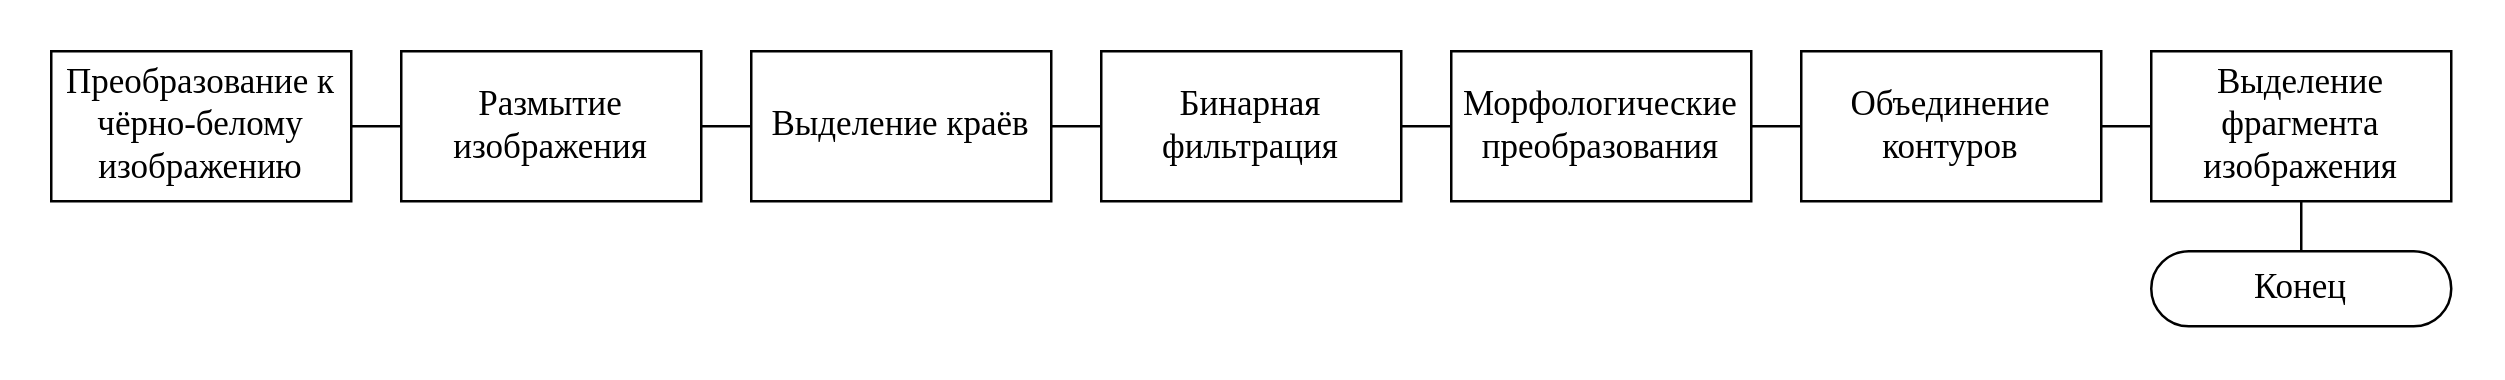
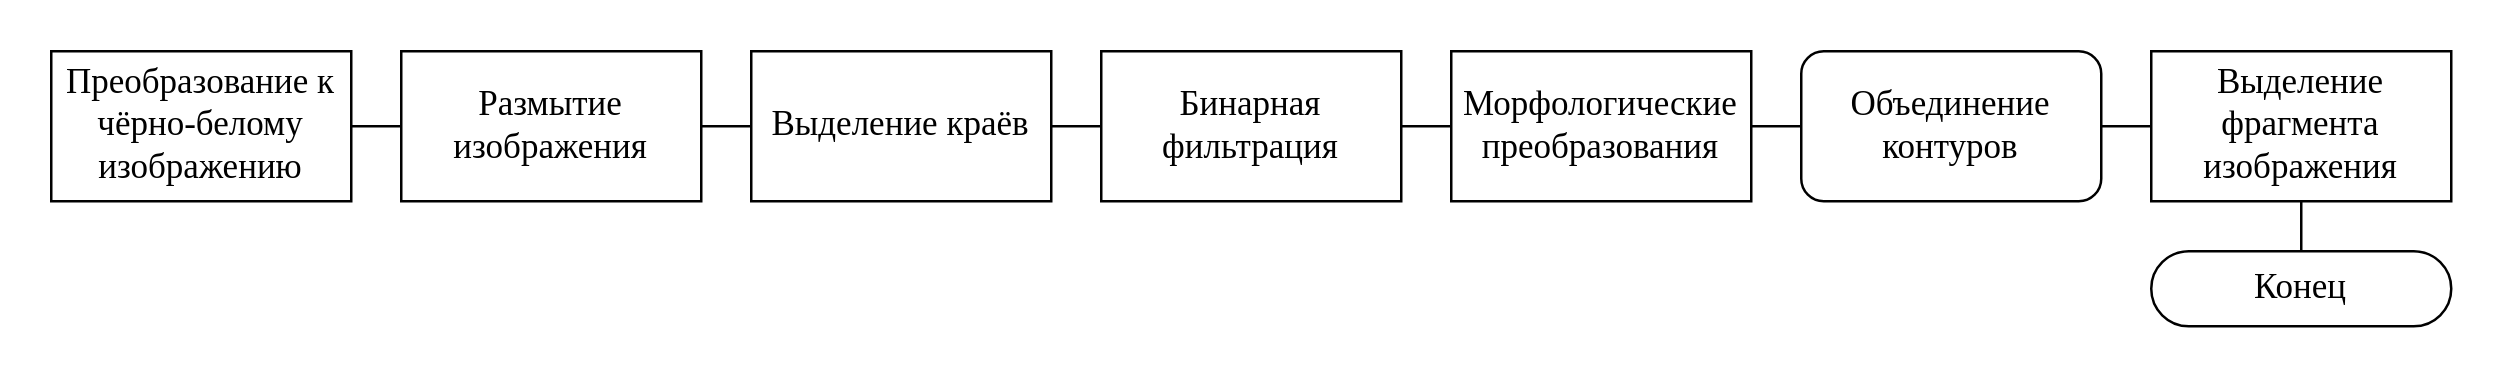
(1951, 126) -> (1951, 126)
